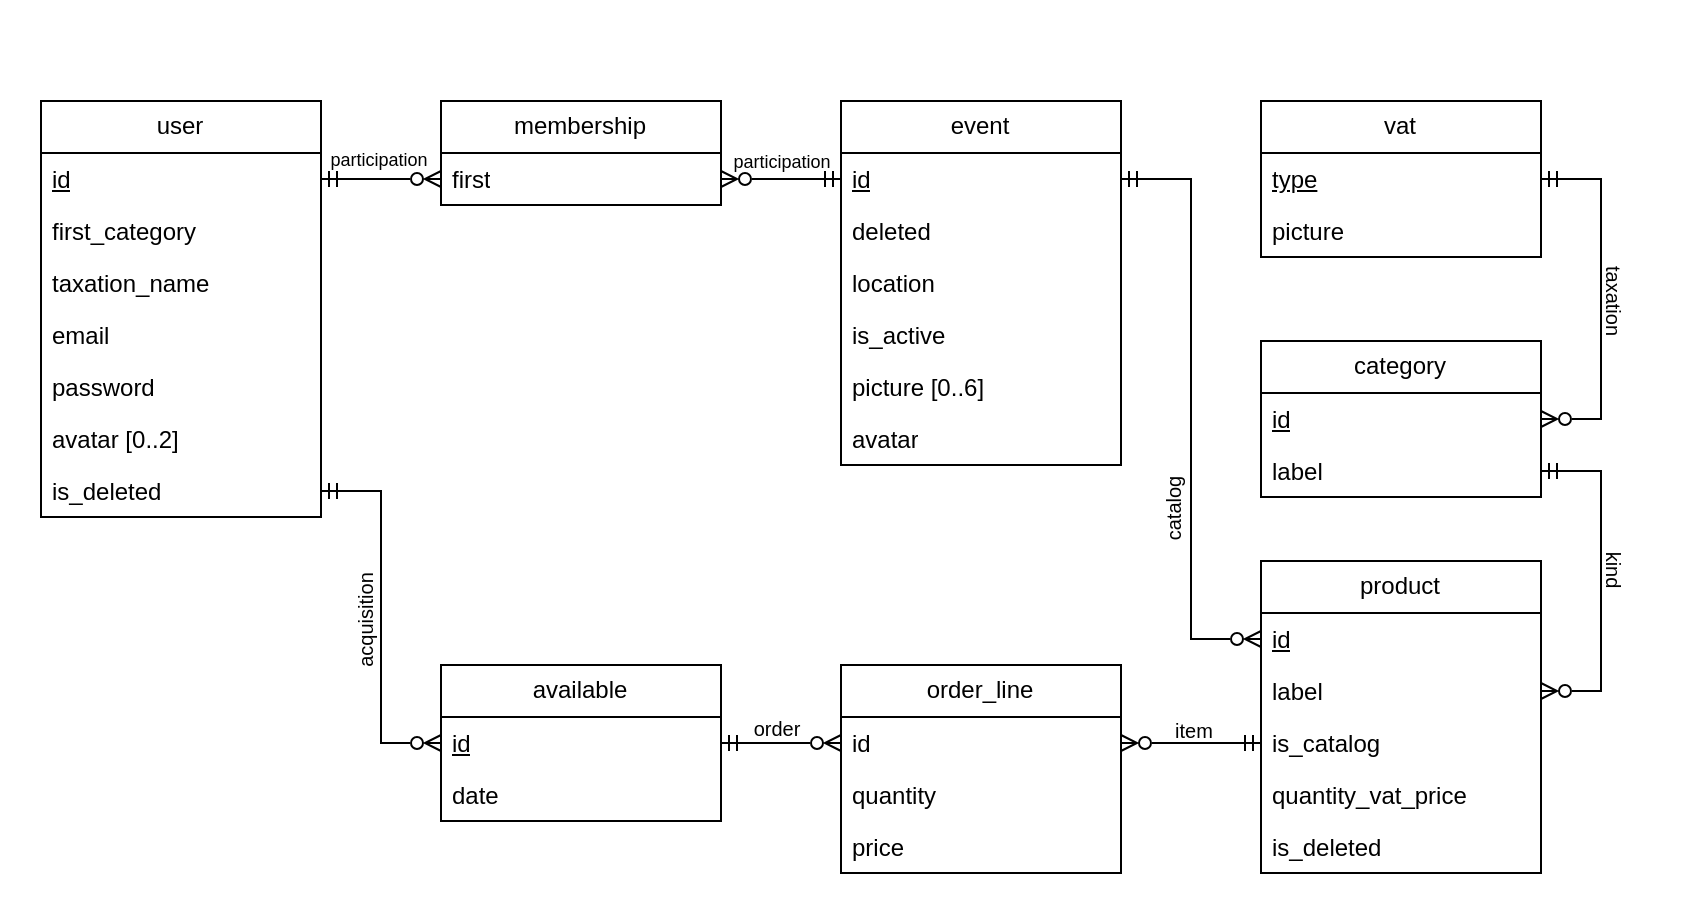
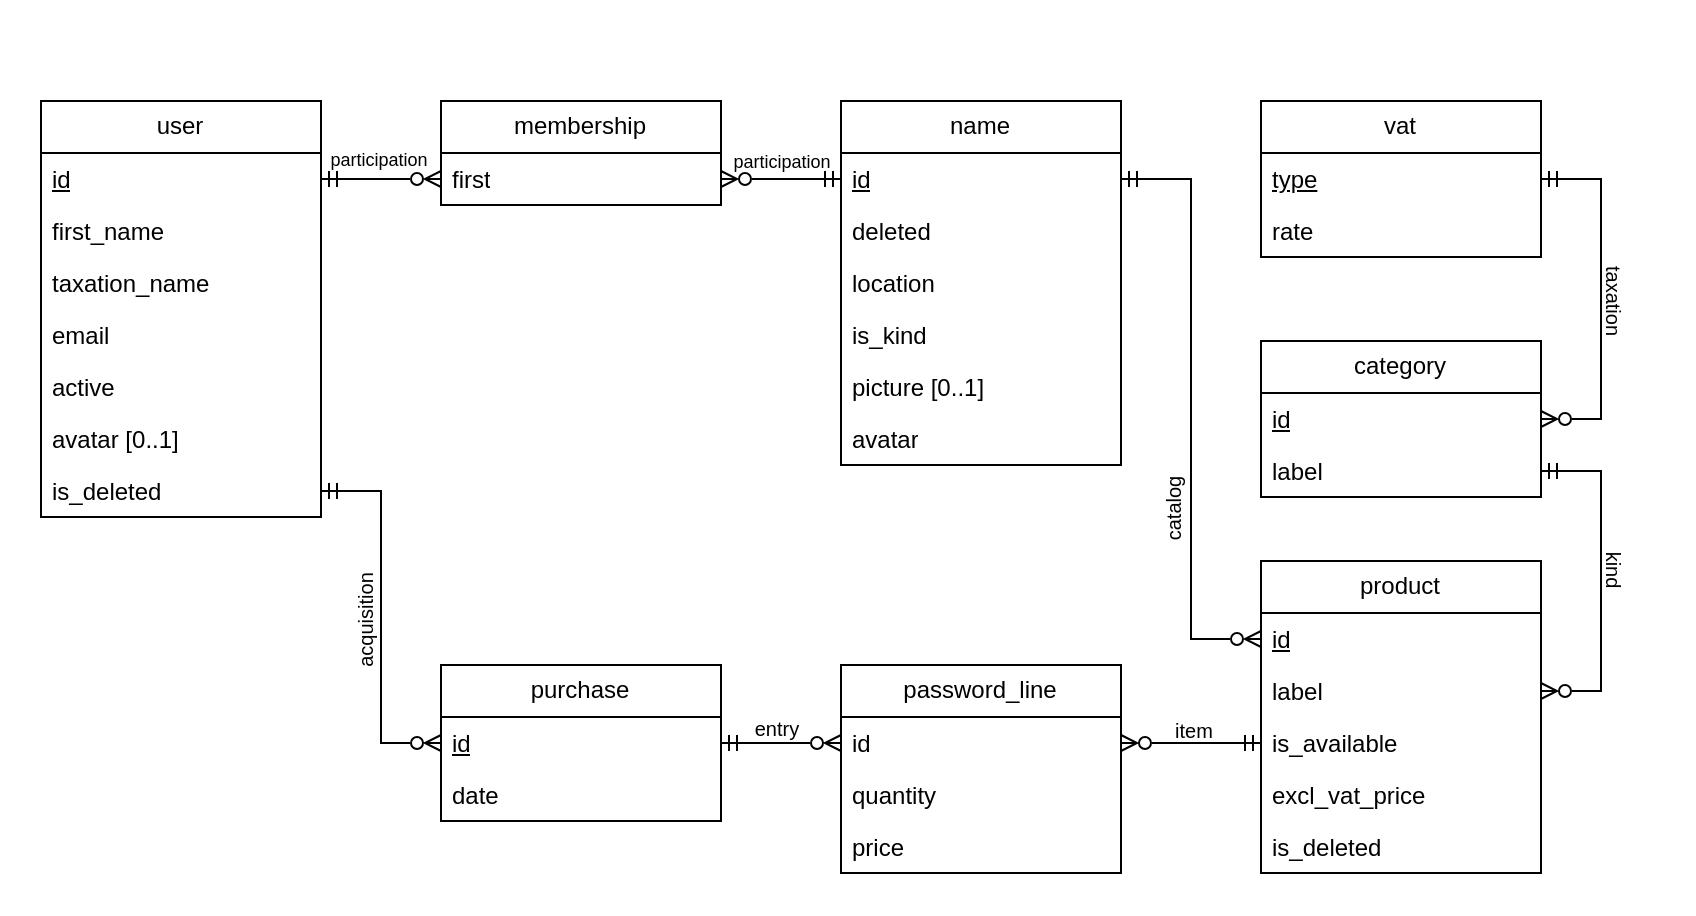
(981, 127) -> (981, 127)
(144, 233) -> (117, 233)
(1317, 233) -> (1300, 233)
(907, 337) -> (894, 337)
(107, 389) -> (90, 389)
(935, 389) -> (935, 389)
(131, 441) -> (131, 441)
(581, 691) -> (581, 691)
(981, 691) -> (981, 691)
(778, 729) -> (778, 729)
(1334, 745) -> (1341, 745)
(1388, 797) -> (1361, 797)
